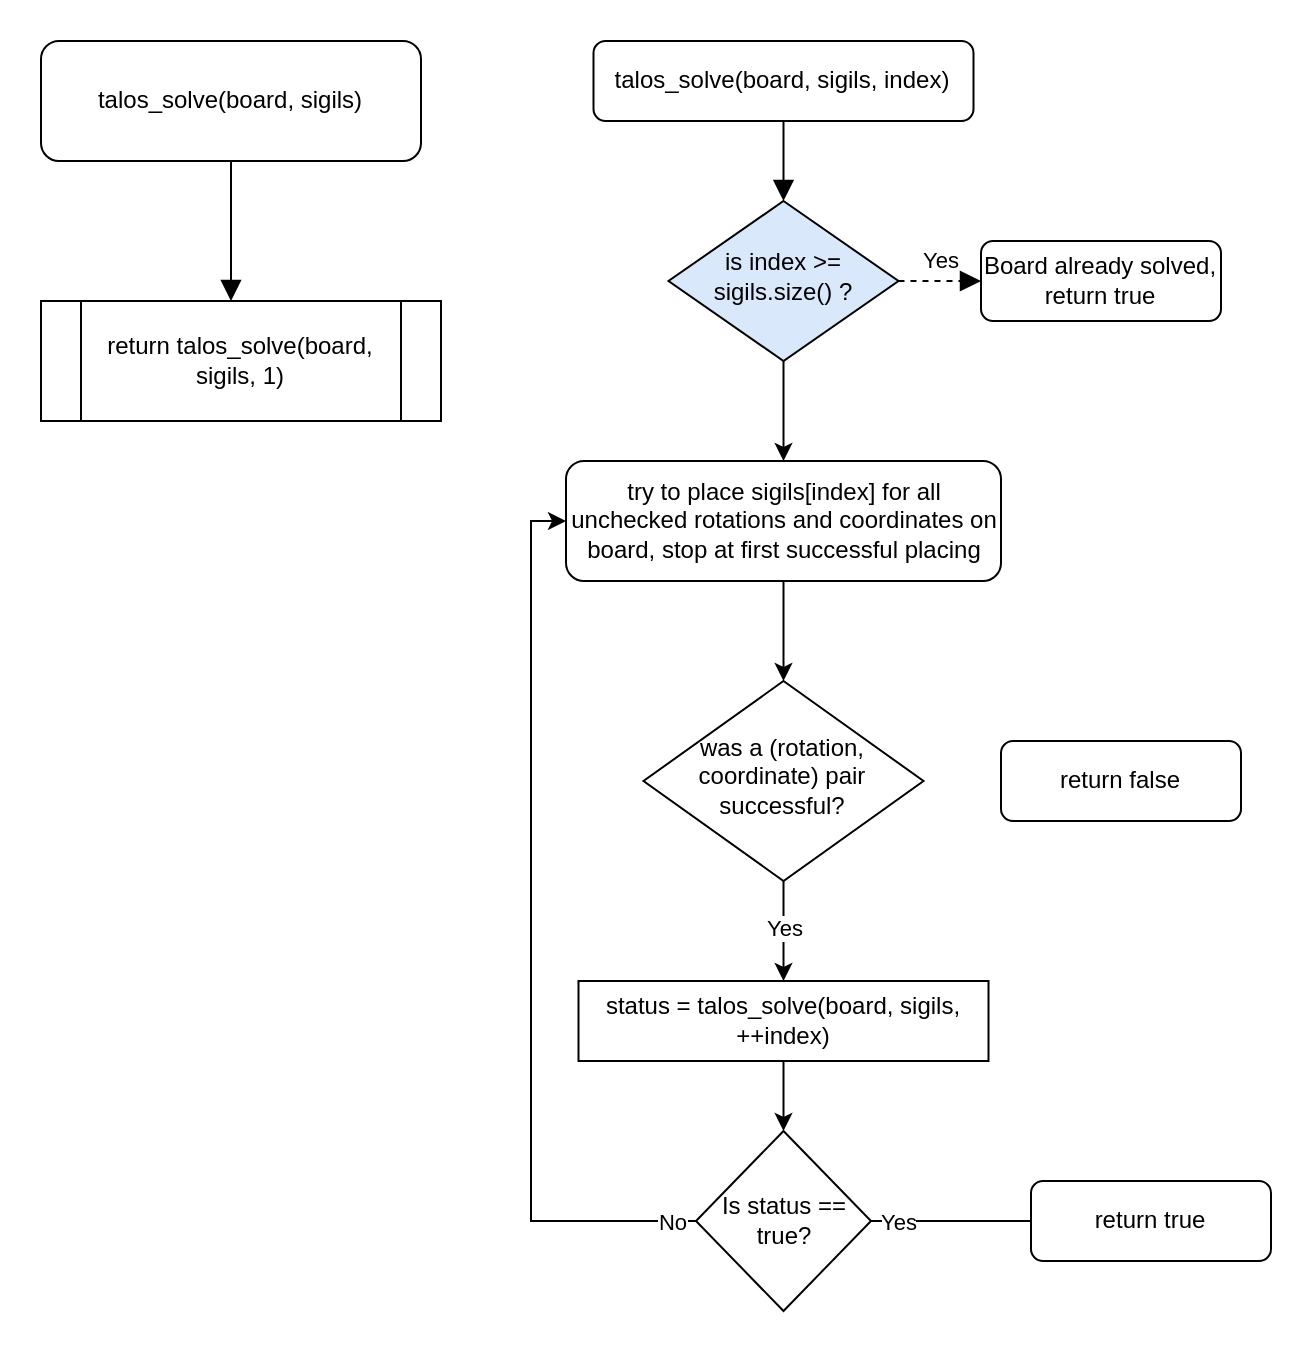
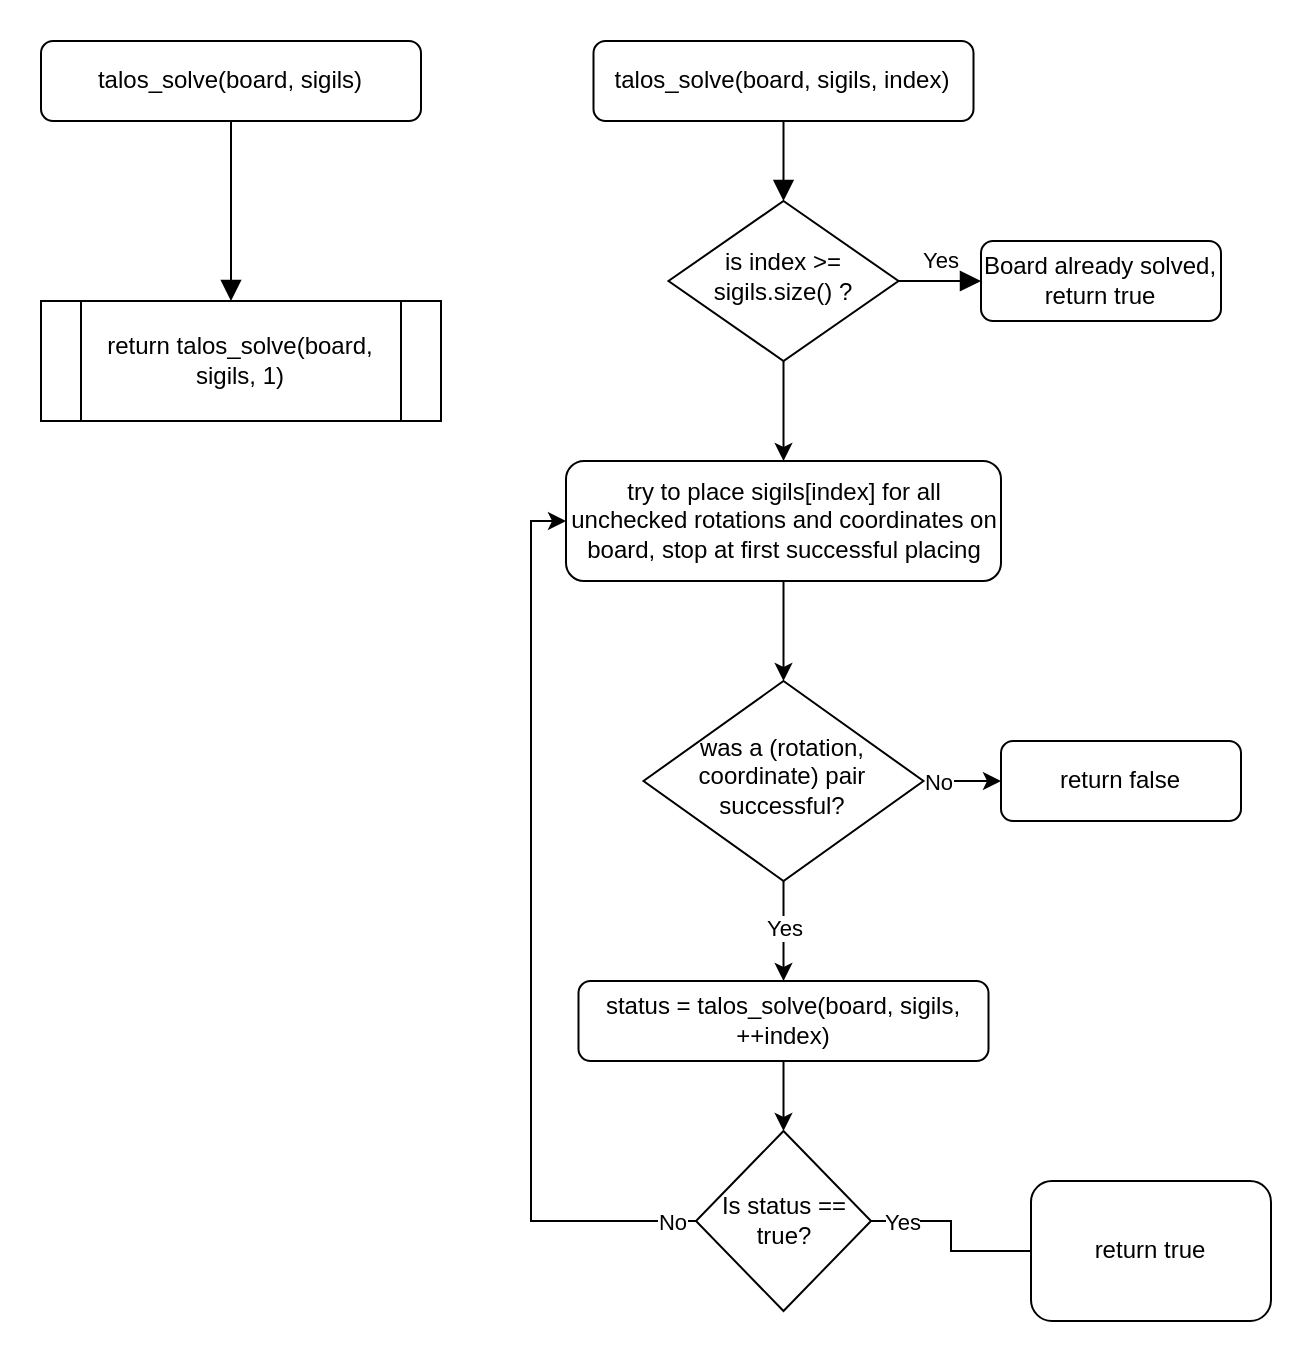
(231, 101) -> (231, 81)
(784, 281) -> (784, 281)
(931, 281) -> (931, 281)
none -> (959, 781)
(784, 1021) -> (784, 1021)
(1151, 1221) -> (1151, 1251)
